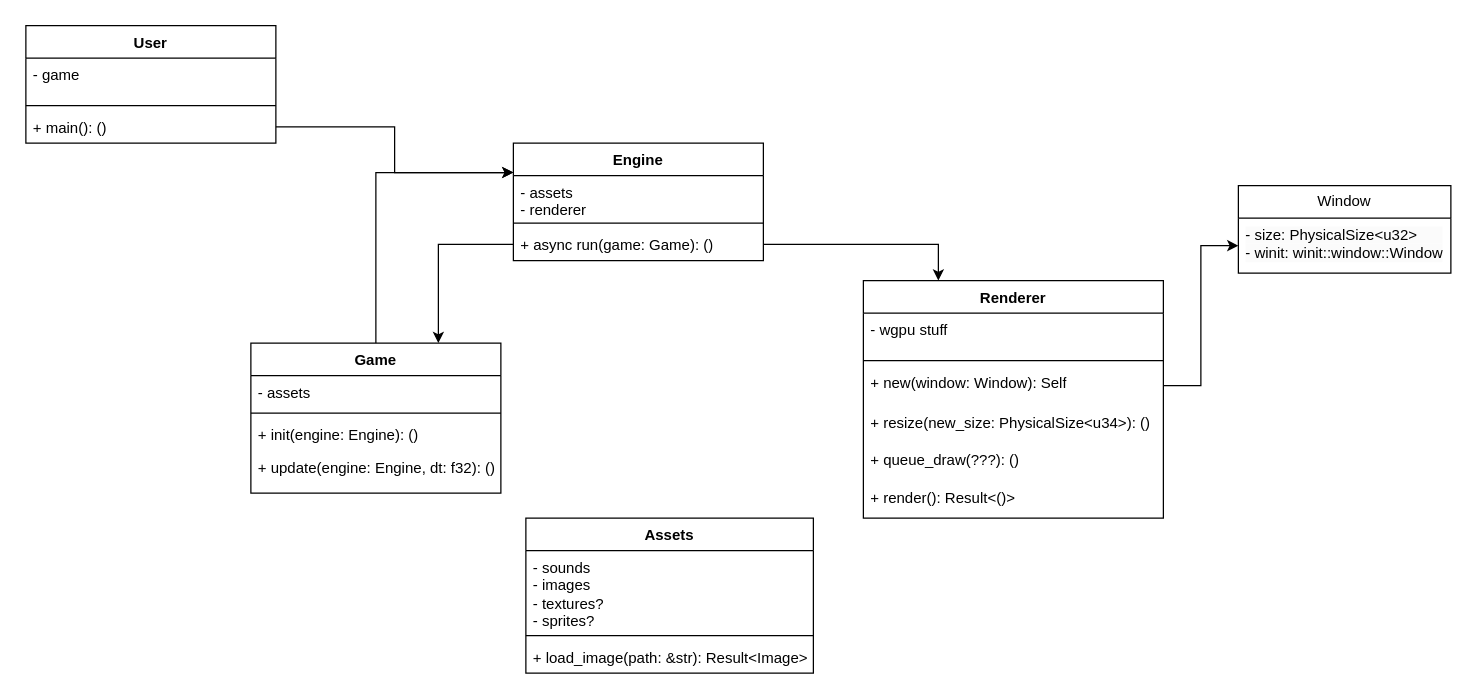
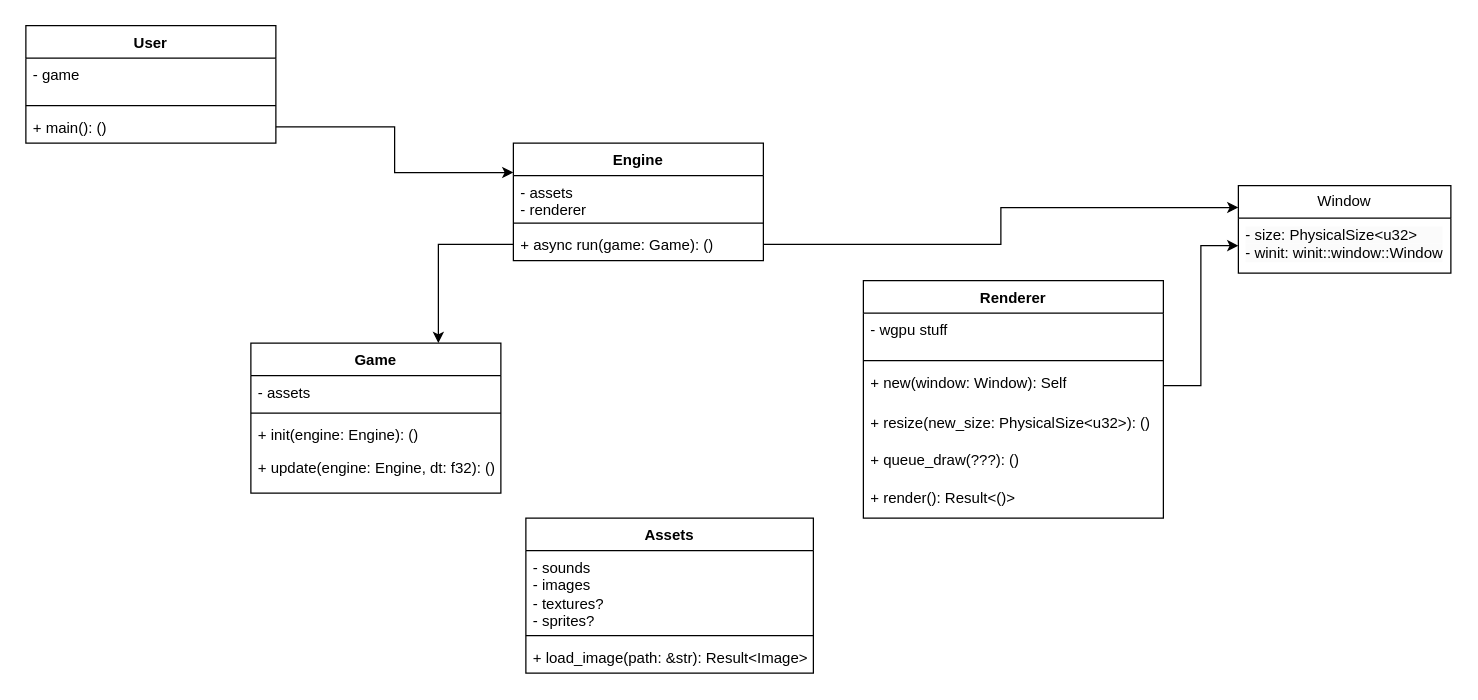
none -> (1068, 208)
(376, 250) -> none
(938, 260) -> none
(1014, 432) -> (1014, 432)
